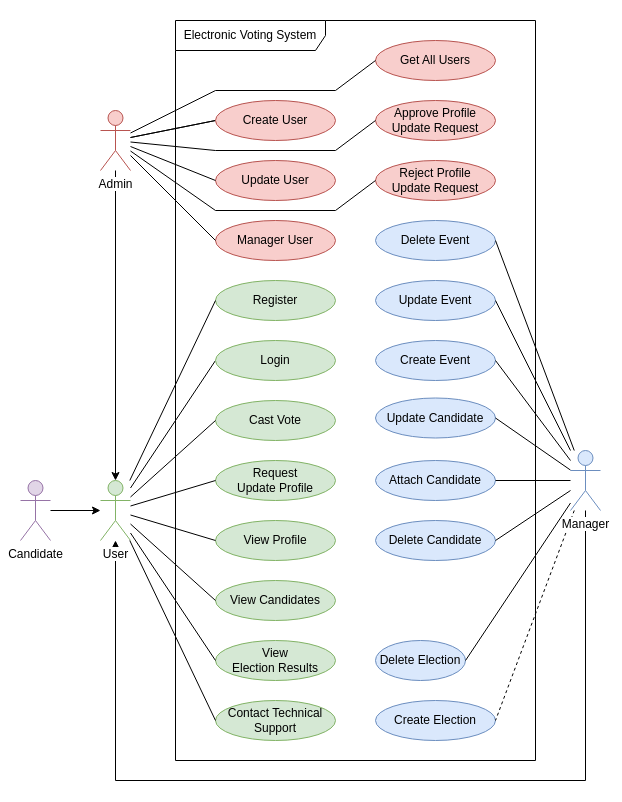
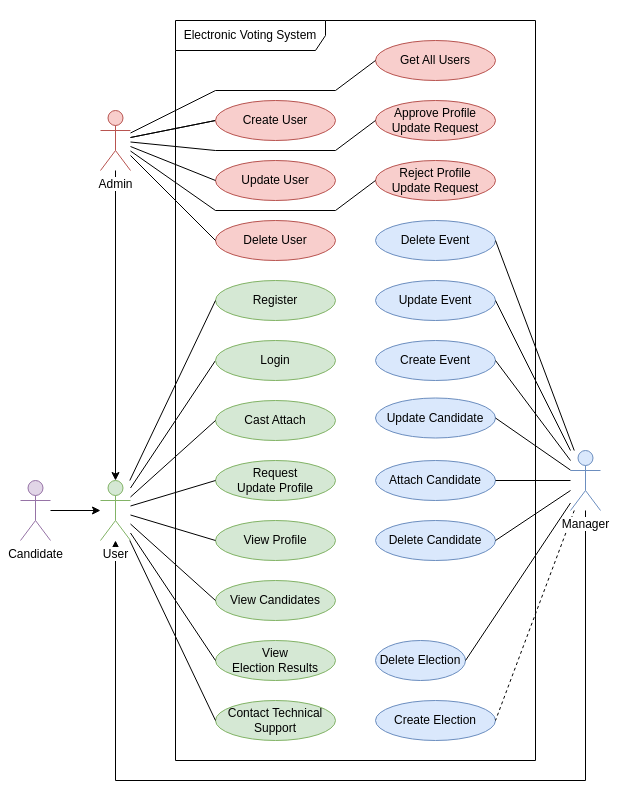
(276, 241) -> (276, 241)
(276, 421) -> (276, 421)
